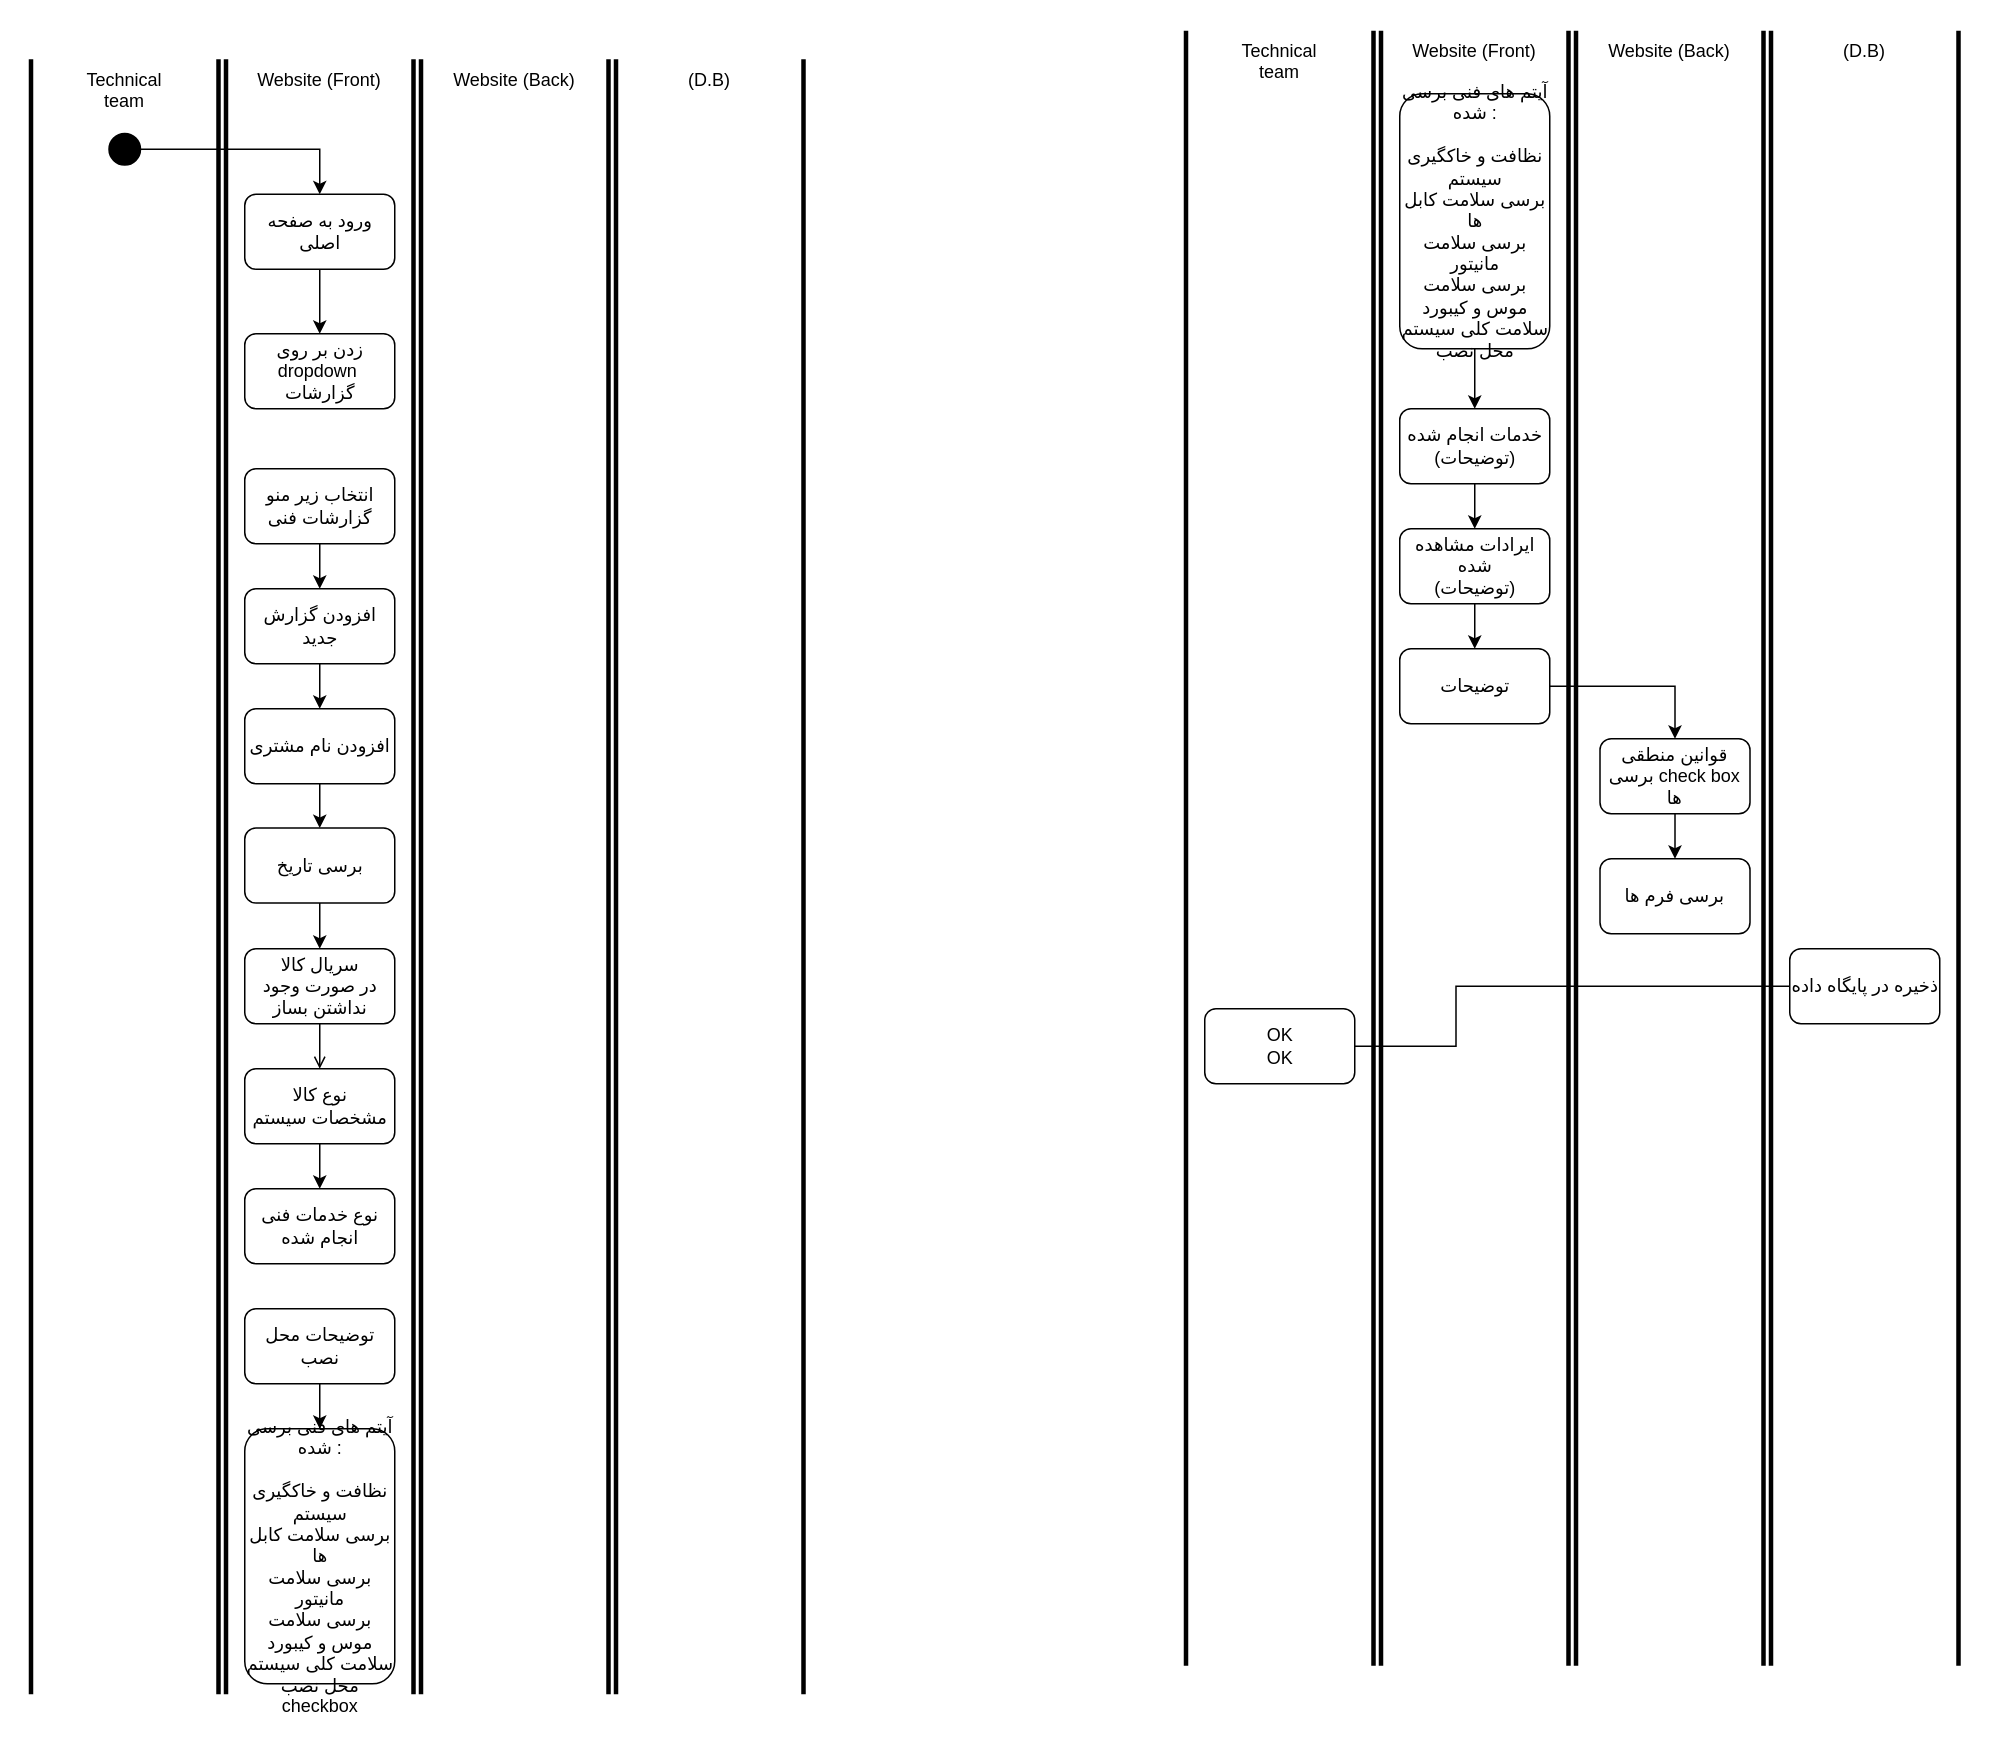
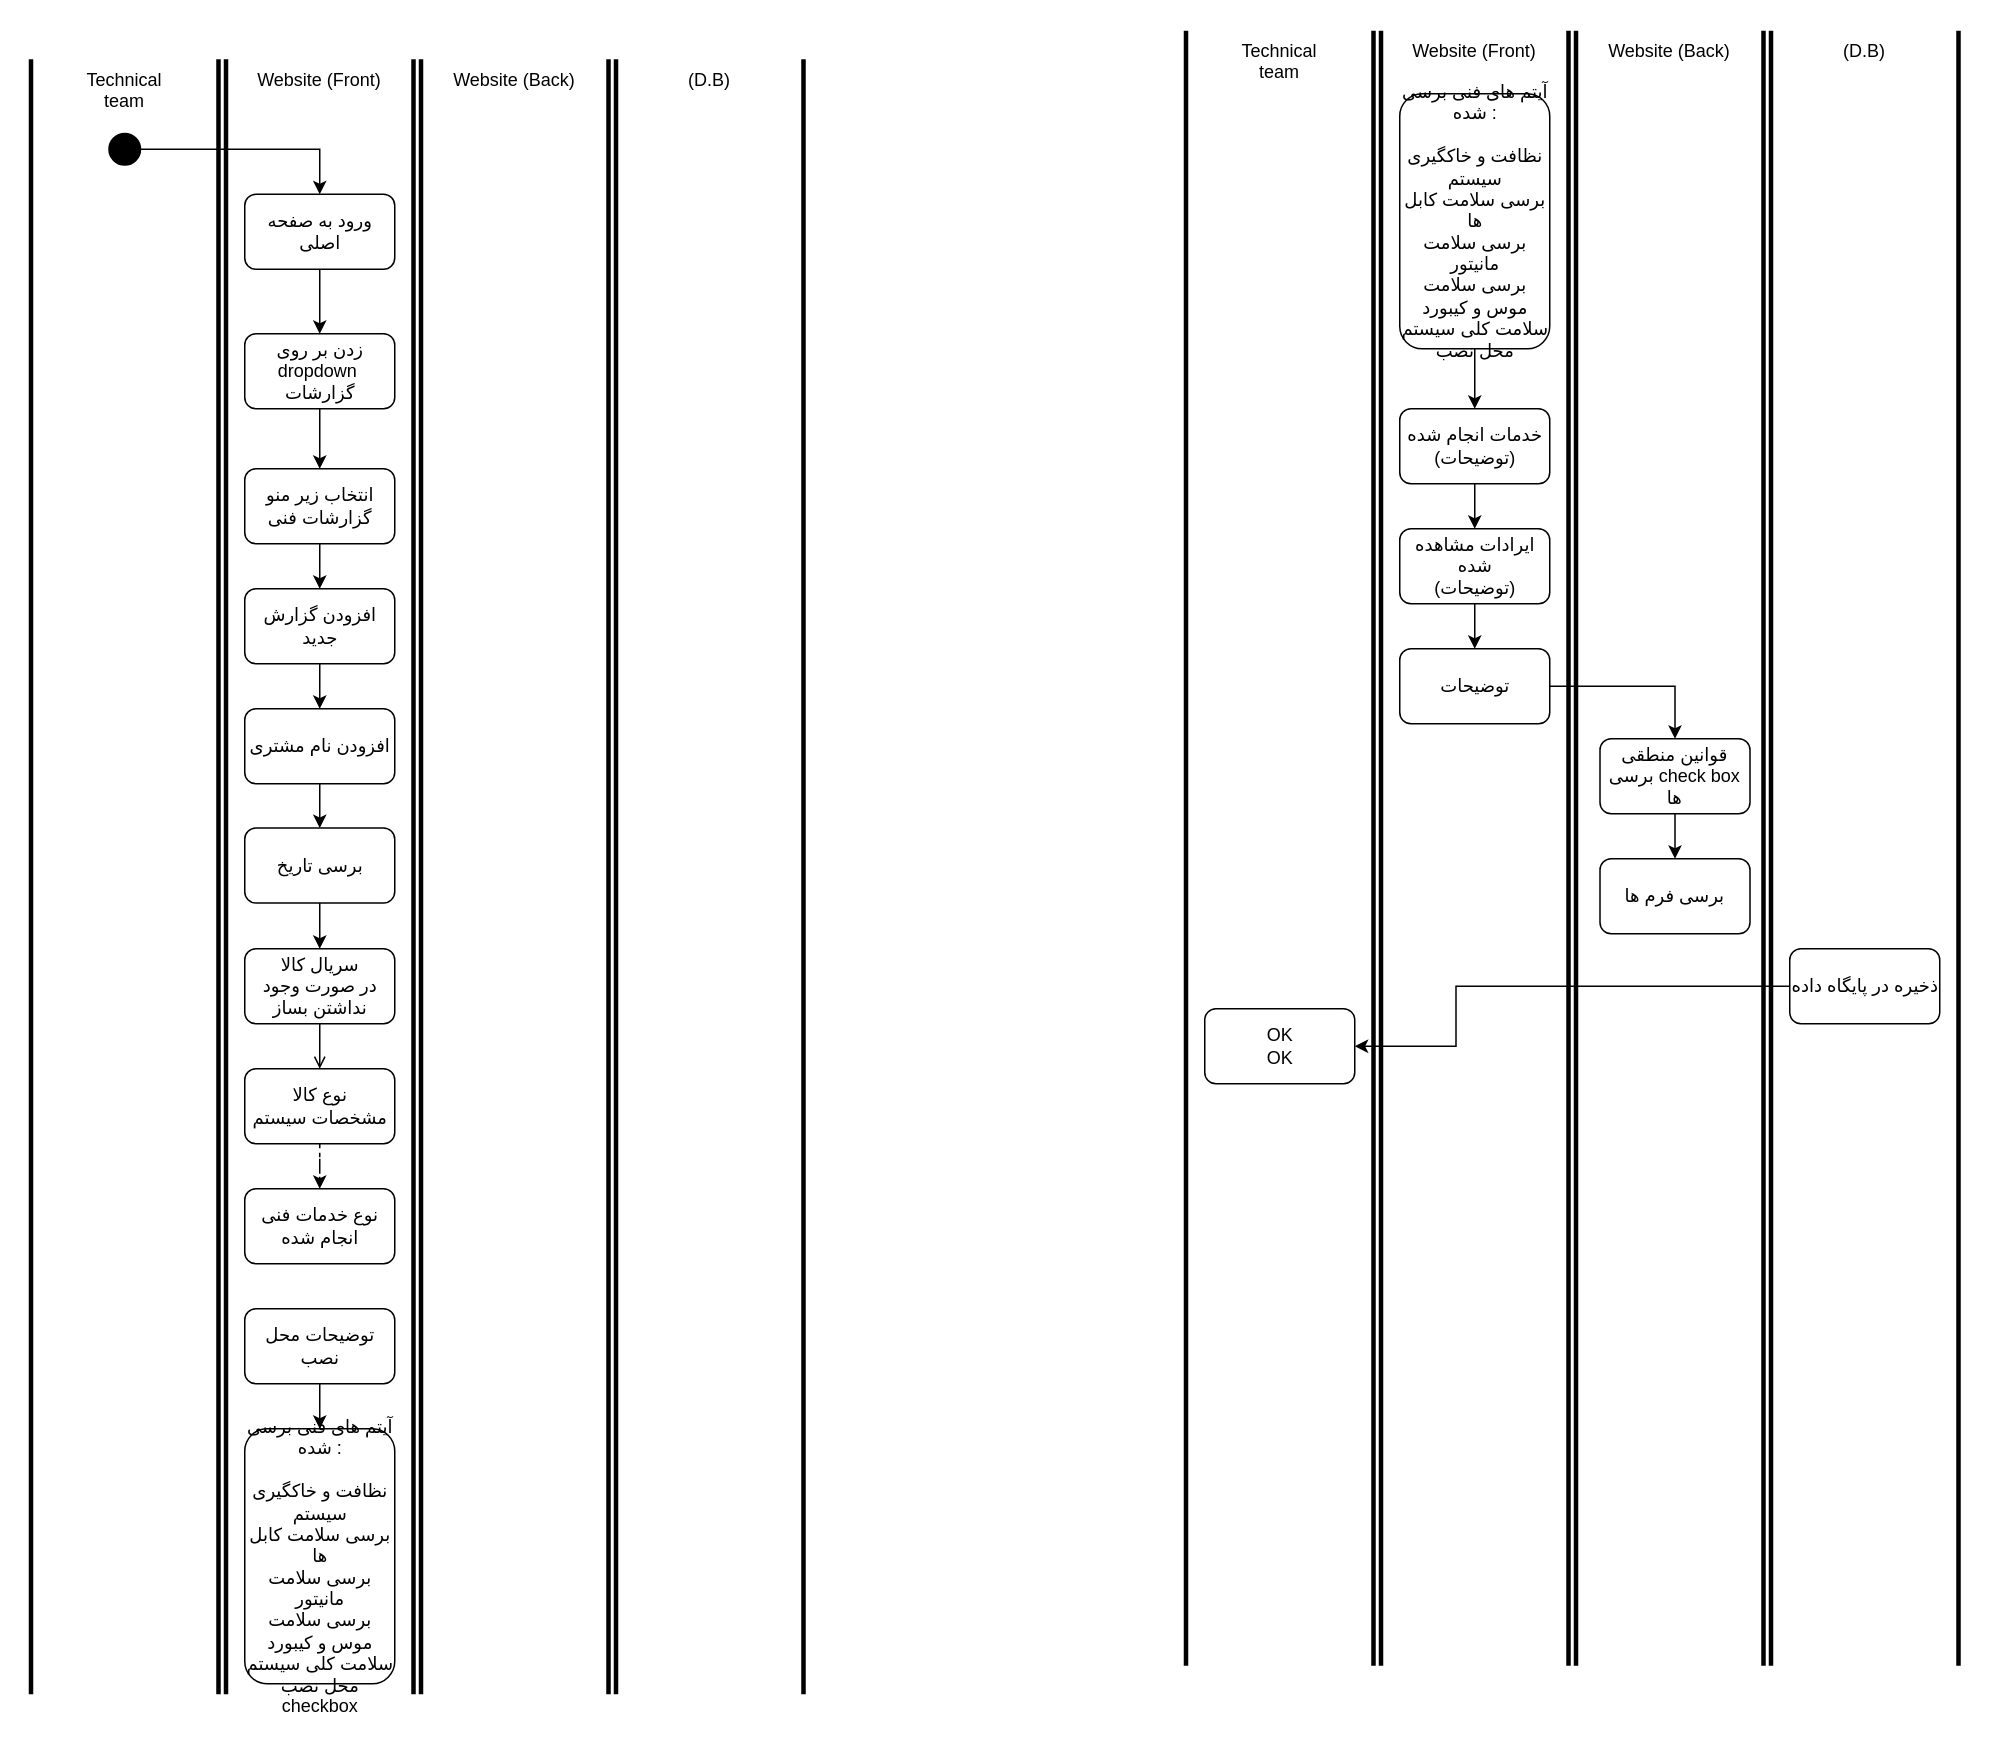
none -> (320, 434)
(1362, 1046) -> (1366, 1046)
(320, 1153) -> (320, 1153)
